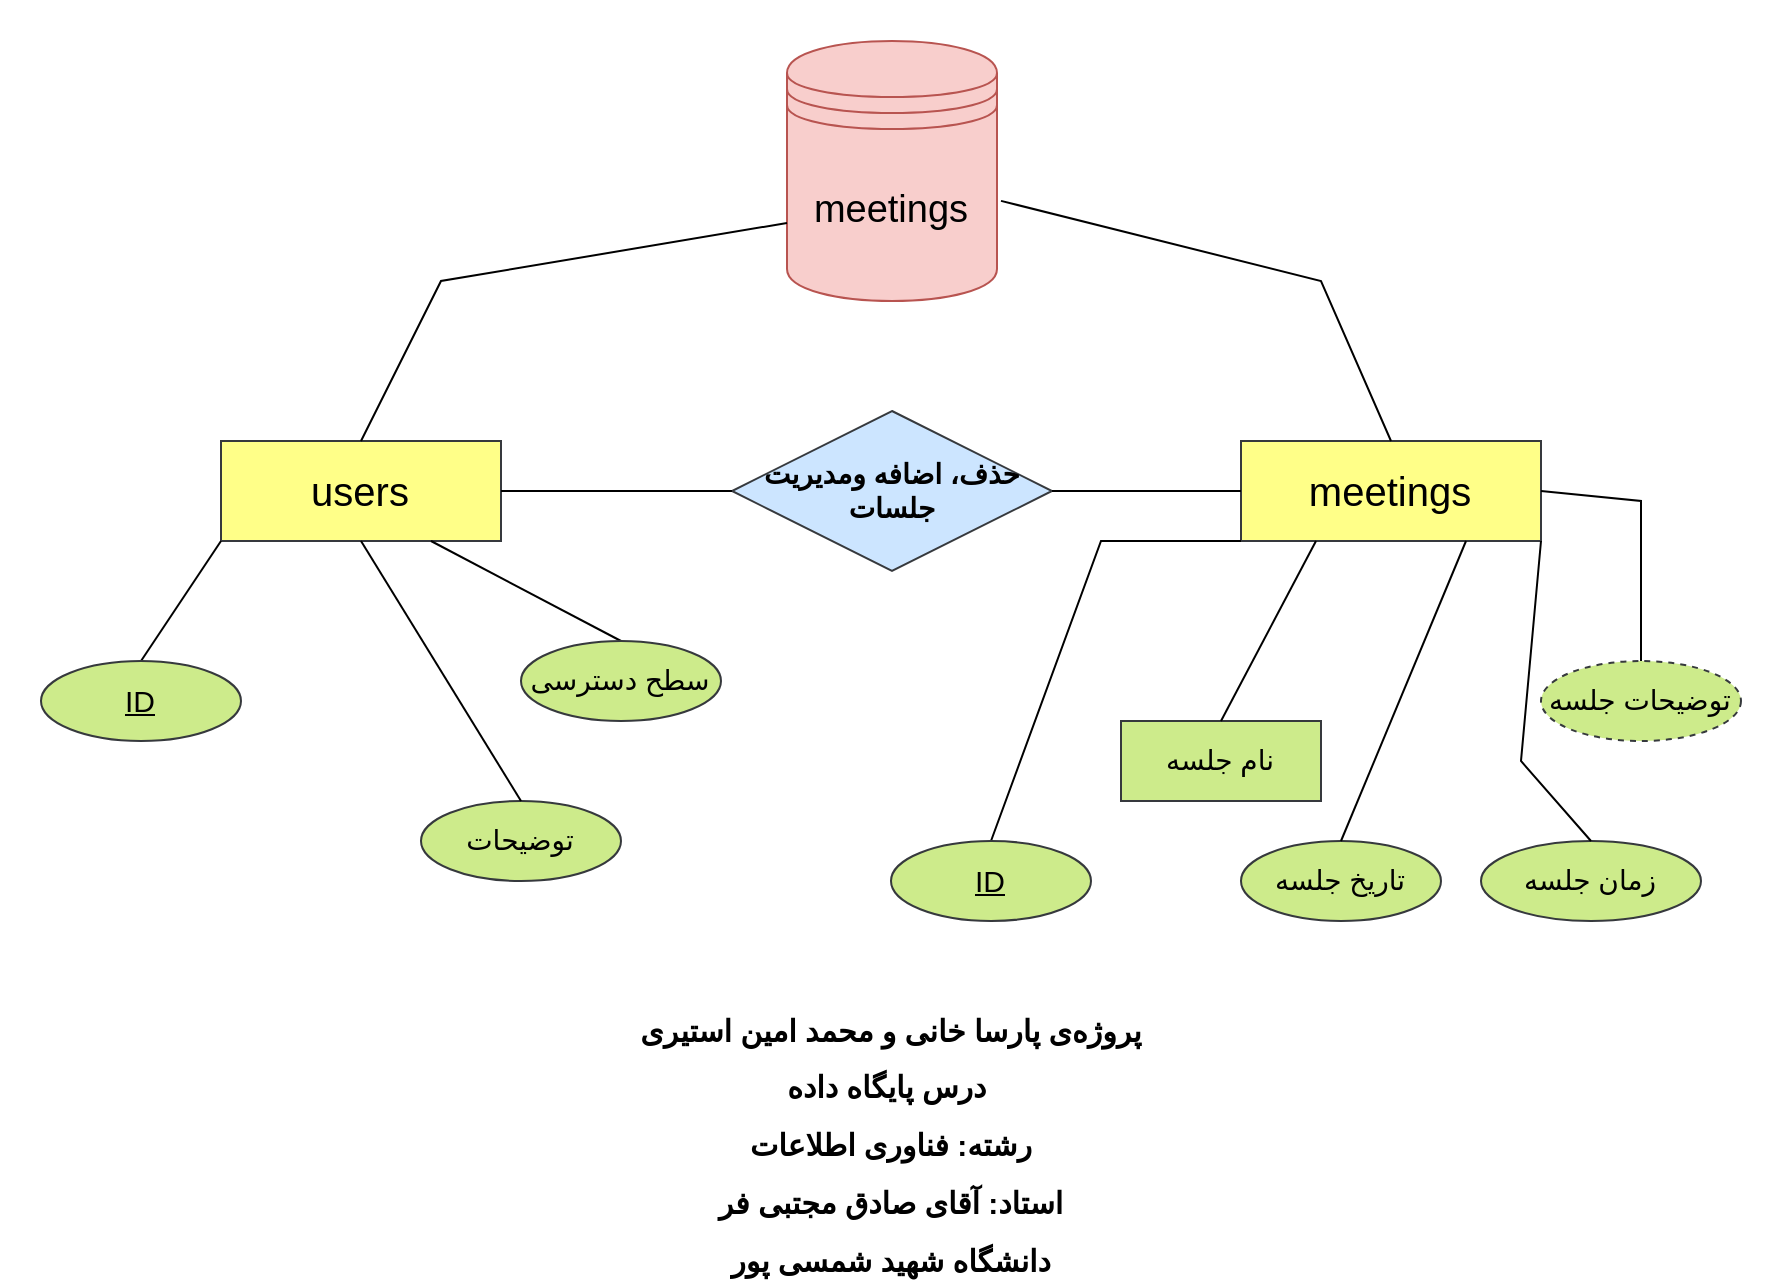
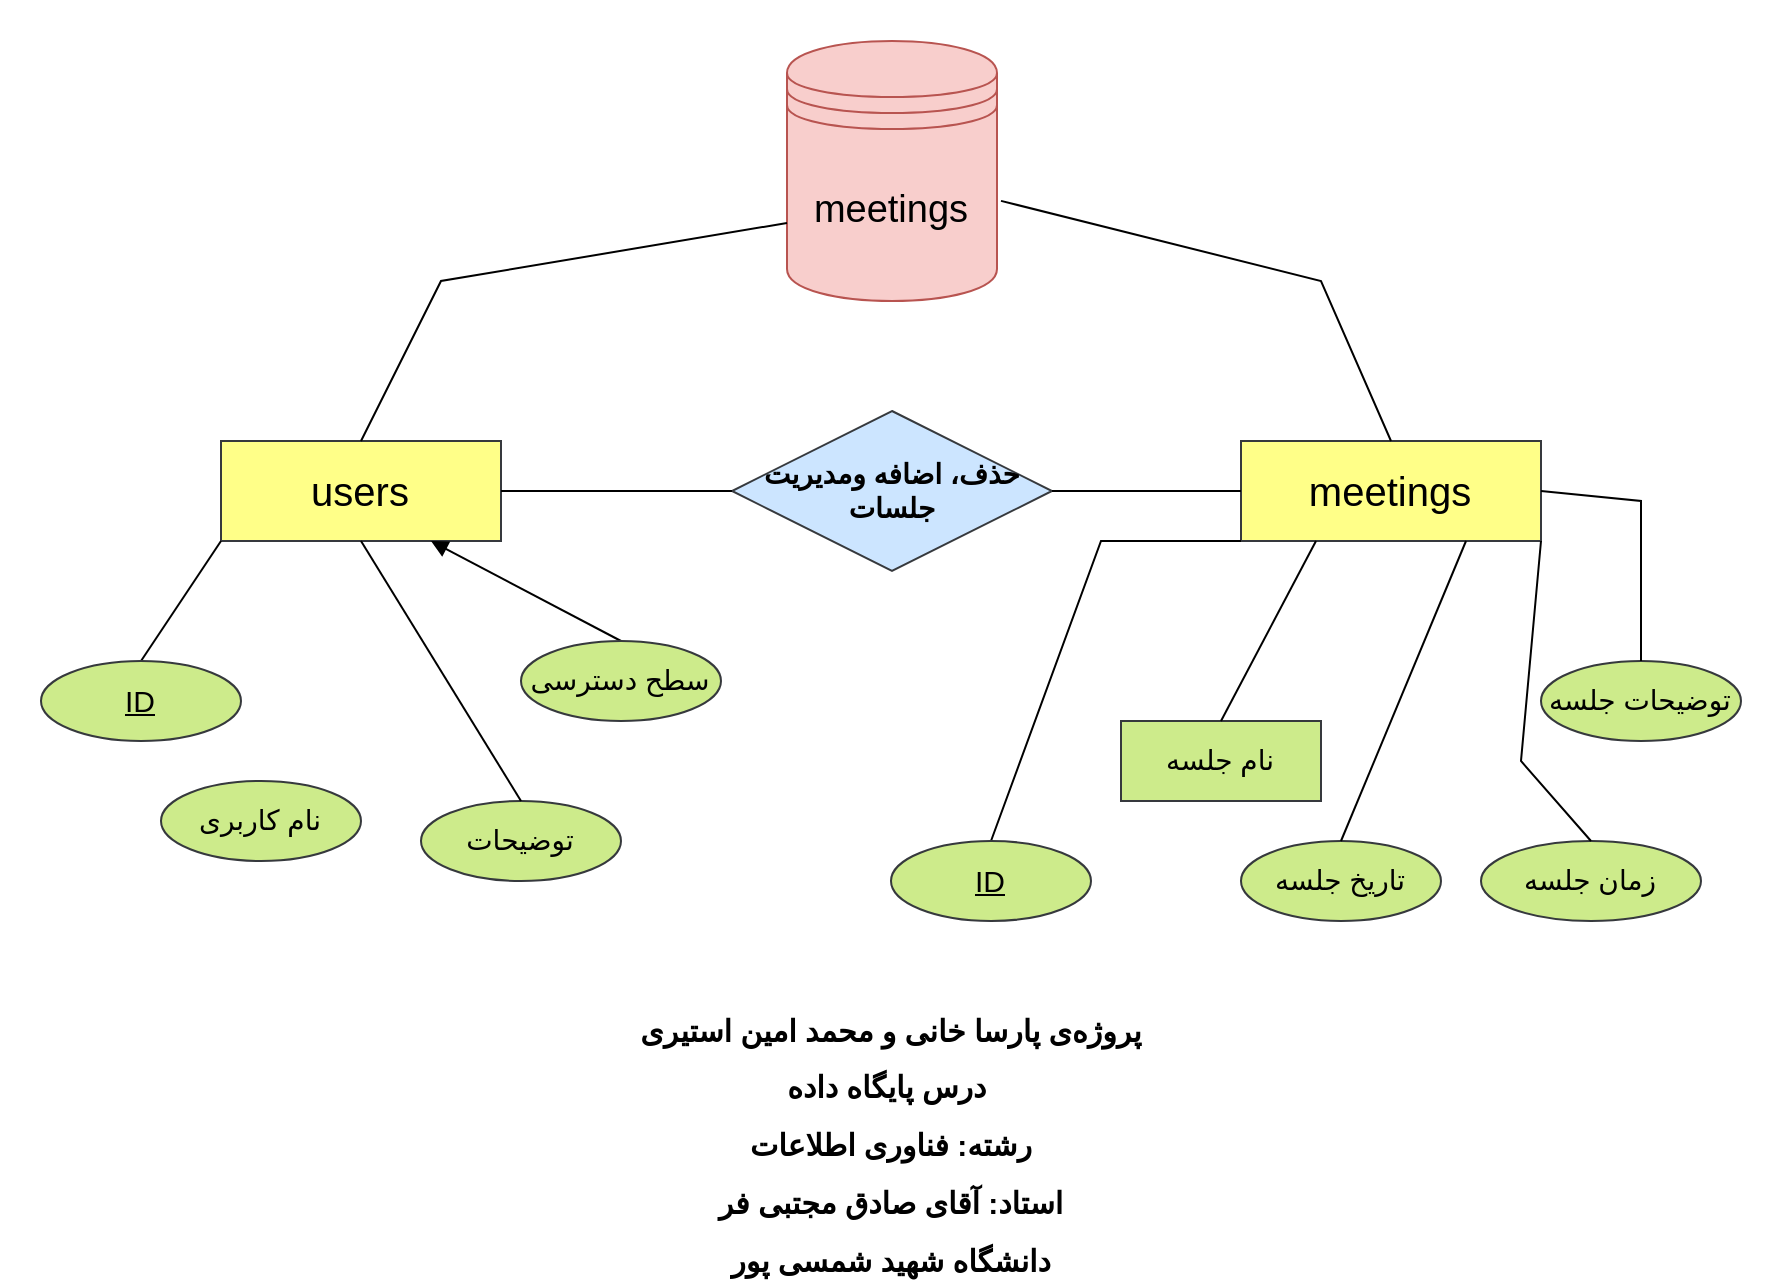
(440, 546) -> (446, 549)
(1641, 701) -> (1641, 701)
none -> (261, 821)
